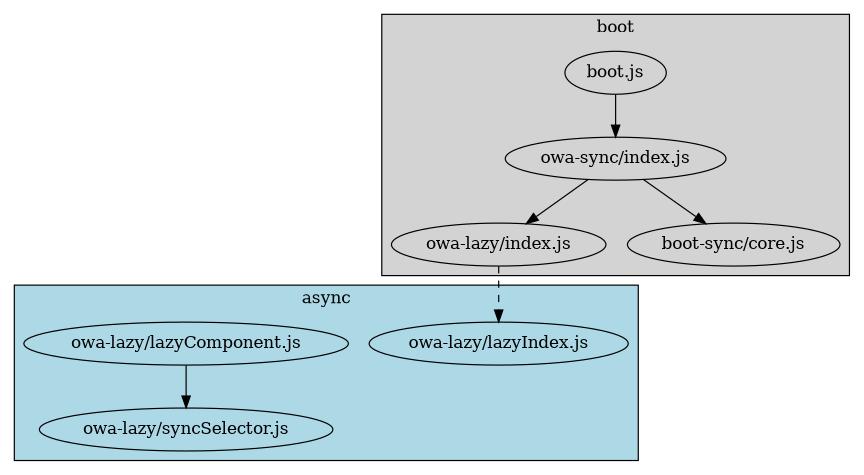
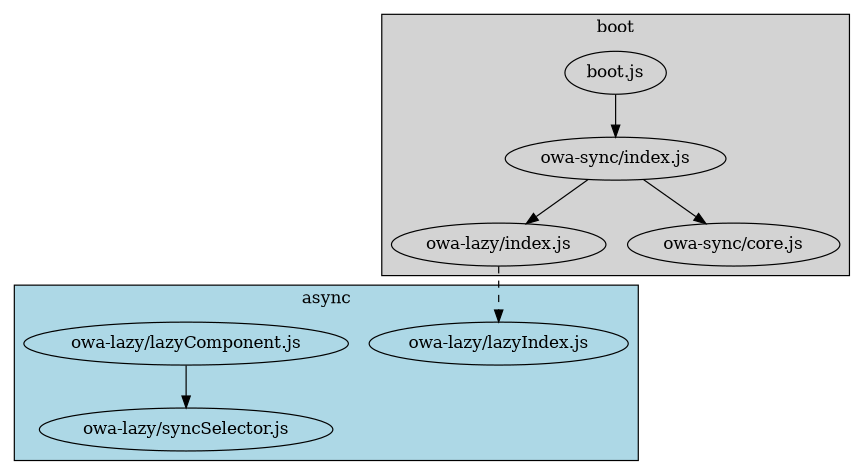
(734, 245) -> (734, 245)
